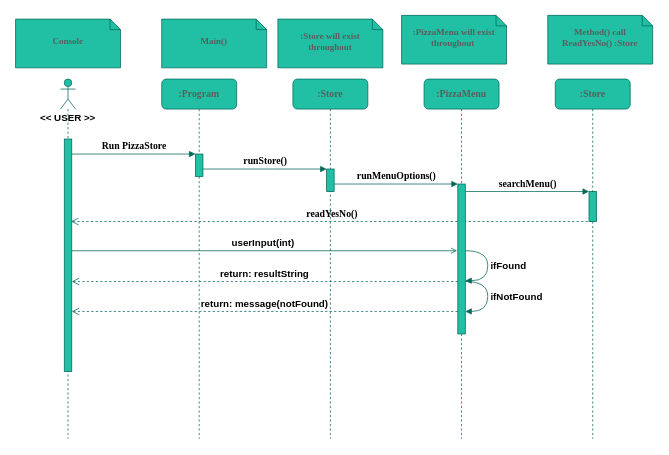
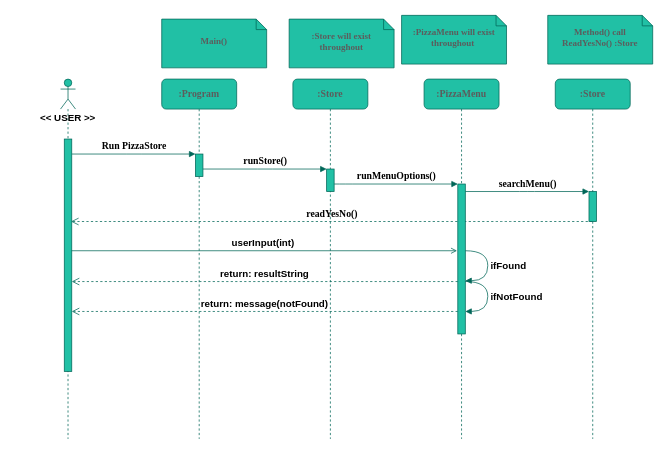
(68, 44) -> none
(330, 44) -> (342, 44)
